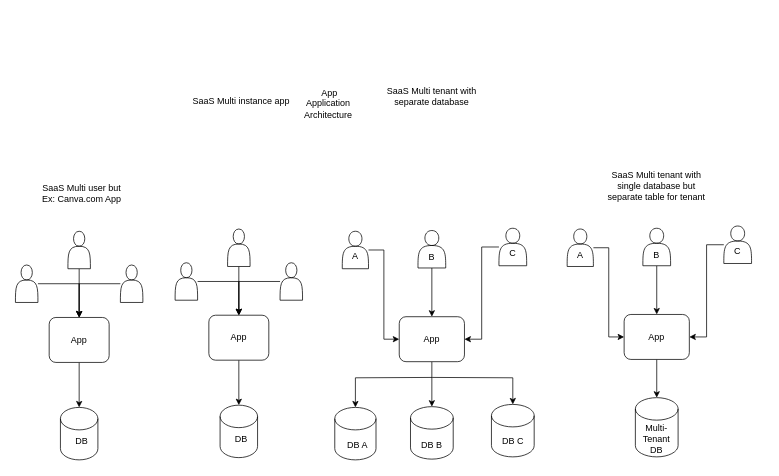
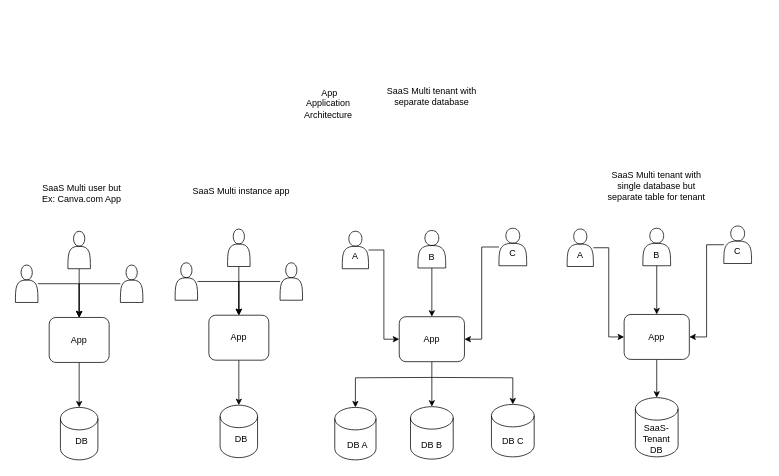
(242, 102) -> (242, 192)
(657, 439) -> (657, 439)
